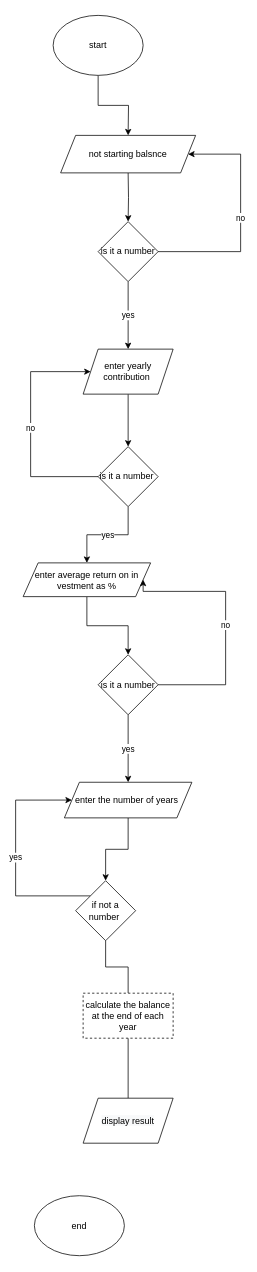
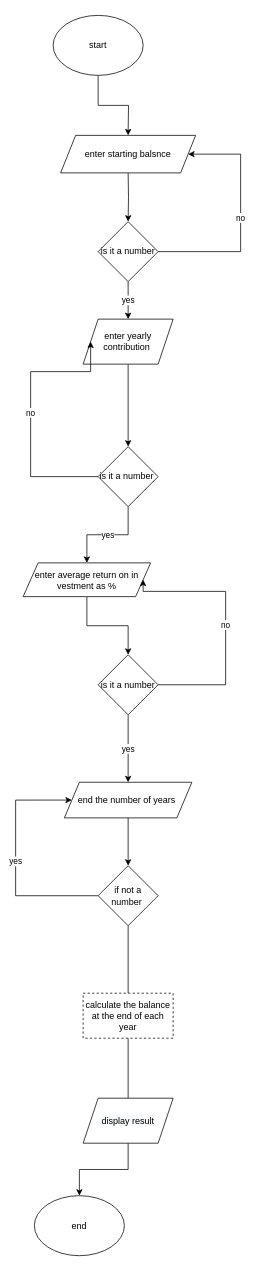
(128, 154) -> (128, 154)
(128, 372) -> (128, 342)
(128, 800) -> (128, 800)
(105, 911) -> (128, 896)
none -> (94, 1169)
